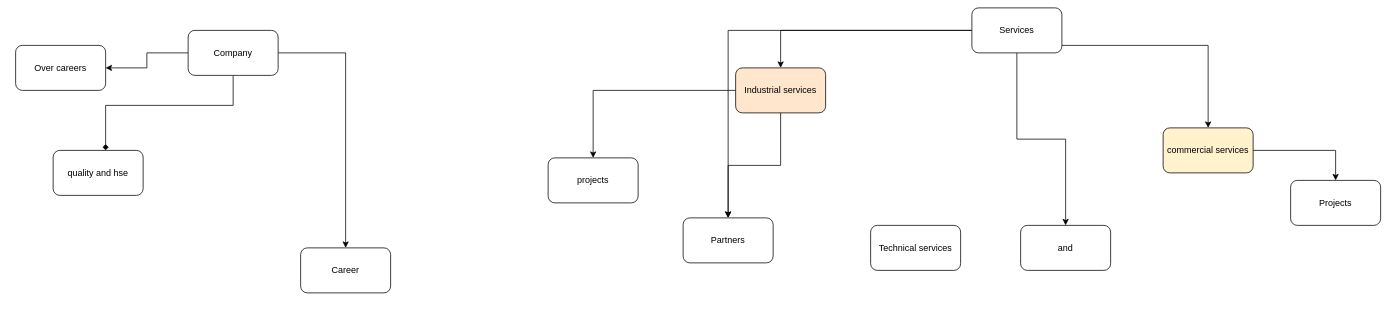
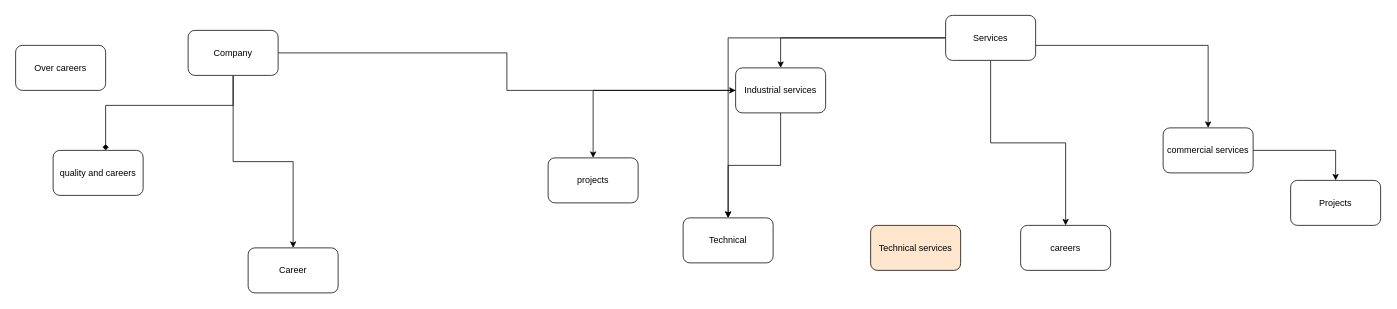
(1017, 30) -> (990, 38)
(147, 68) -> (487, 53)
(780, 90) -> (780, 90)
(1208, 150) -> (1208, 150)
(98, 173) -> (98, 173)
(728, 240) -> (728, 240)
(915, 248) -> (915, 248)
(1065, 248) -> (1065, 248)
(345, 270) -> (293, 270)
